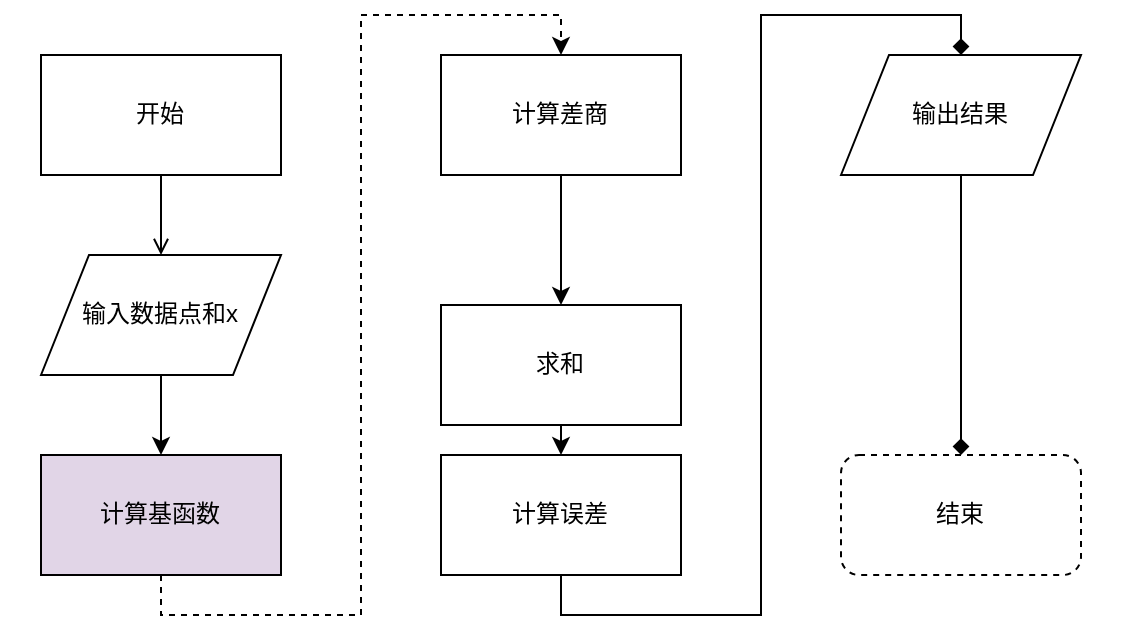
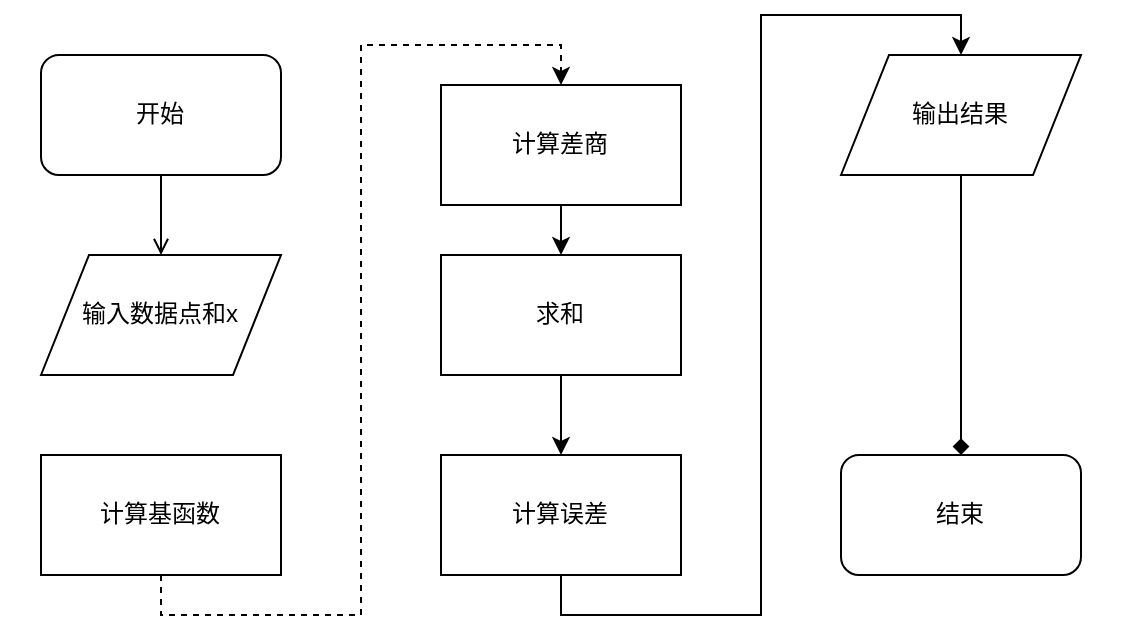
(961, 39) -> (961, 40)
(161, 115) -> (161, 115)
(561, 115) -> (561, 145)
(561, 365) -> (561, 315)
(161, 408) -> none
(161, 515) -> (161, 515)
(961, 515) -> (961, 515)
